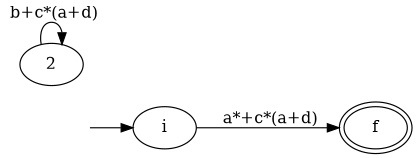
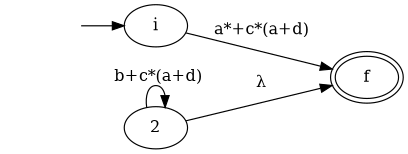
none -> (253, 105)
